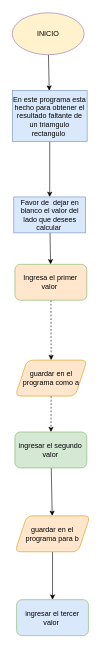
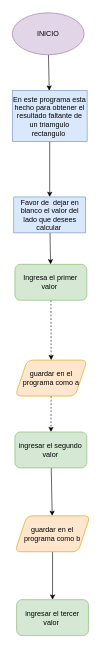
(48, 33) -> (48, 33)
(51, 282) -> (51, 282)
(53, 534) -> (53, 534)
(53, 618) -> (53, 618)
